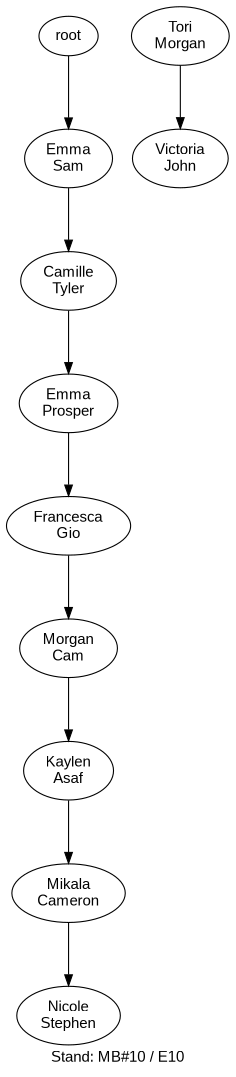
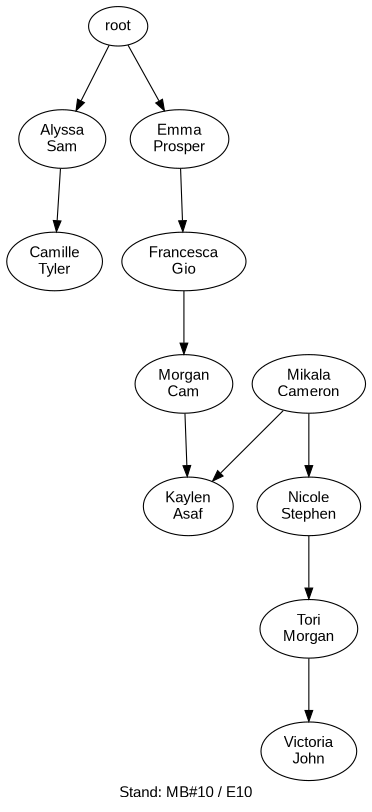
(69, 158) -> (62, 139)
(69, 336) -> (143, 73)
none -> (309, 562)
(69, 826) -> (252, 442)
